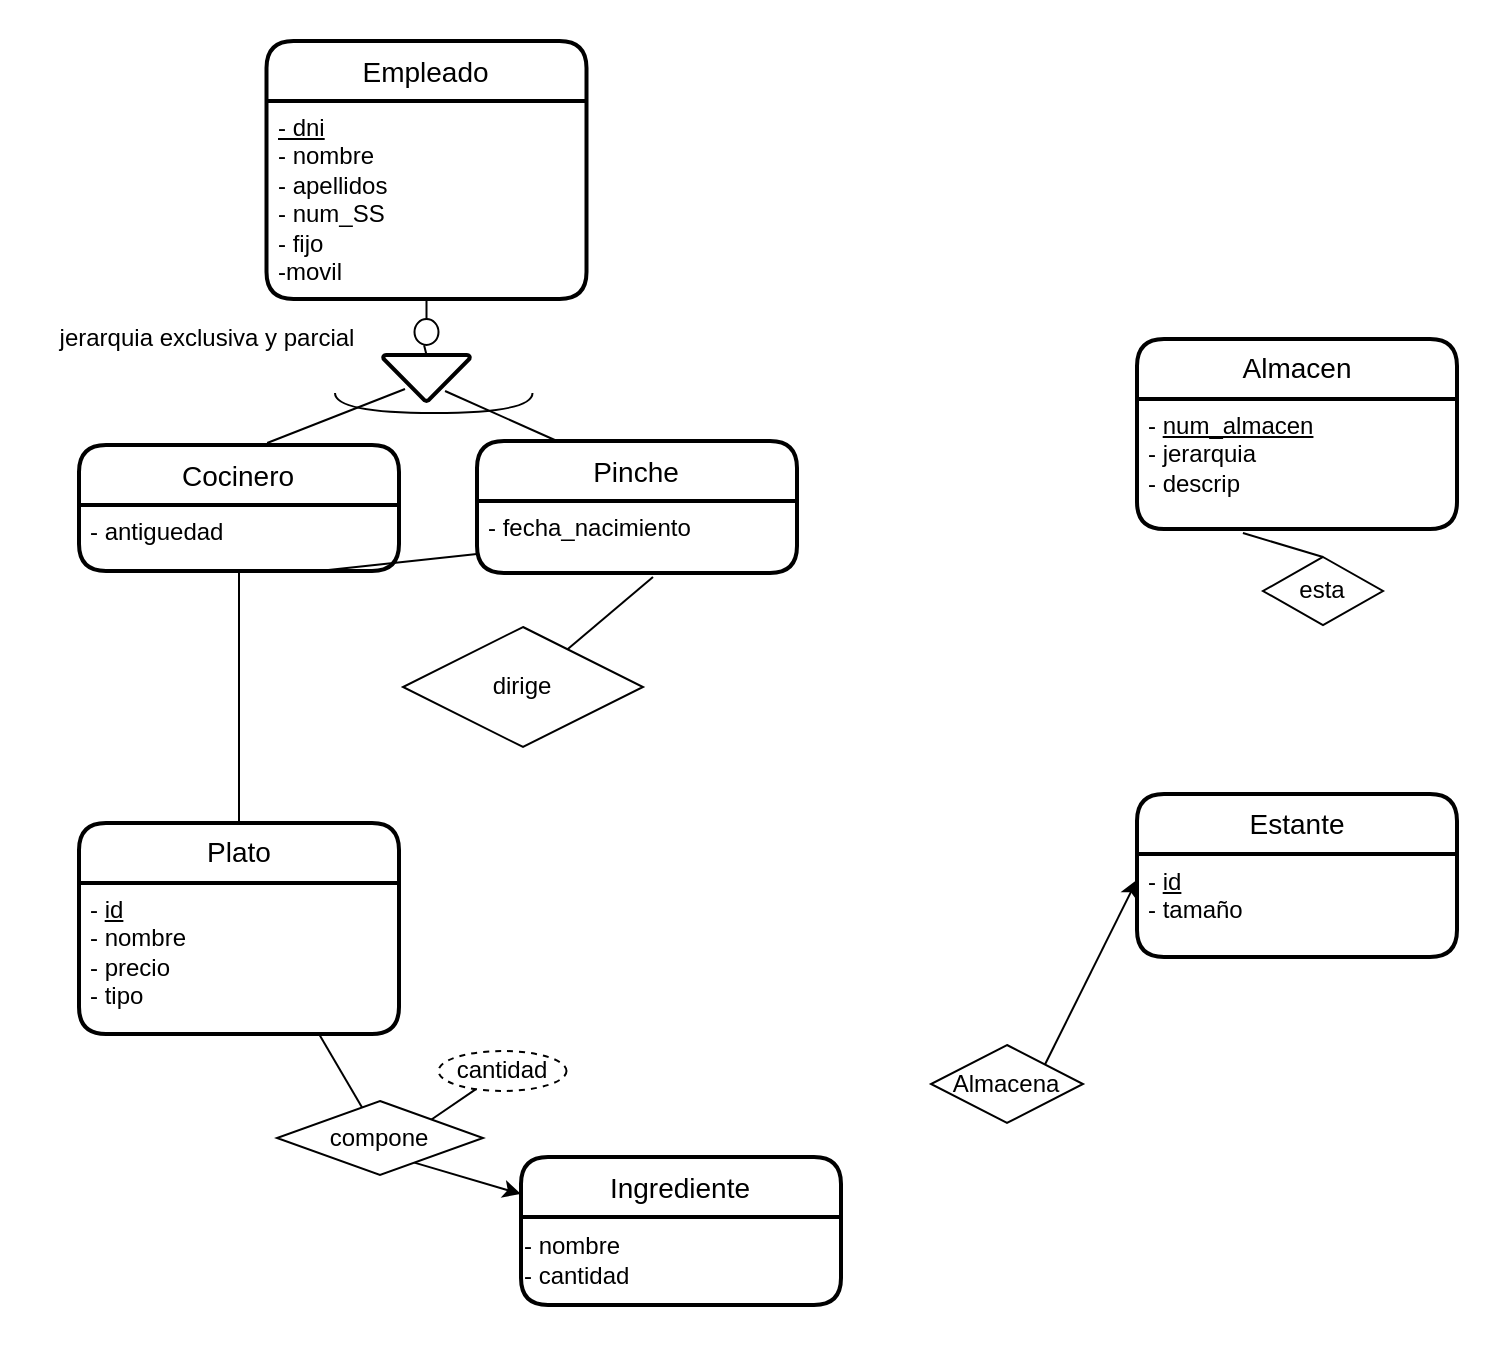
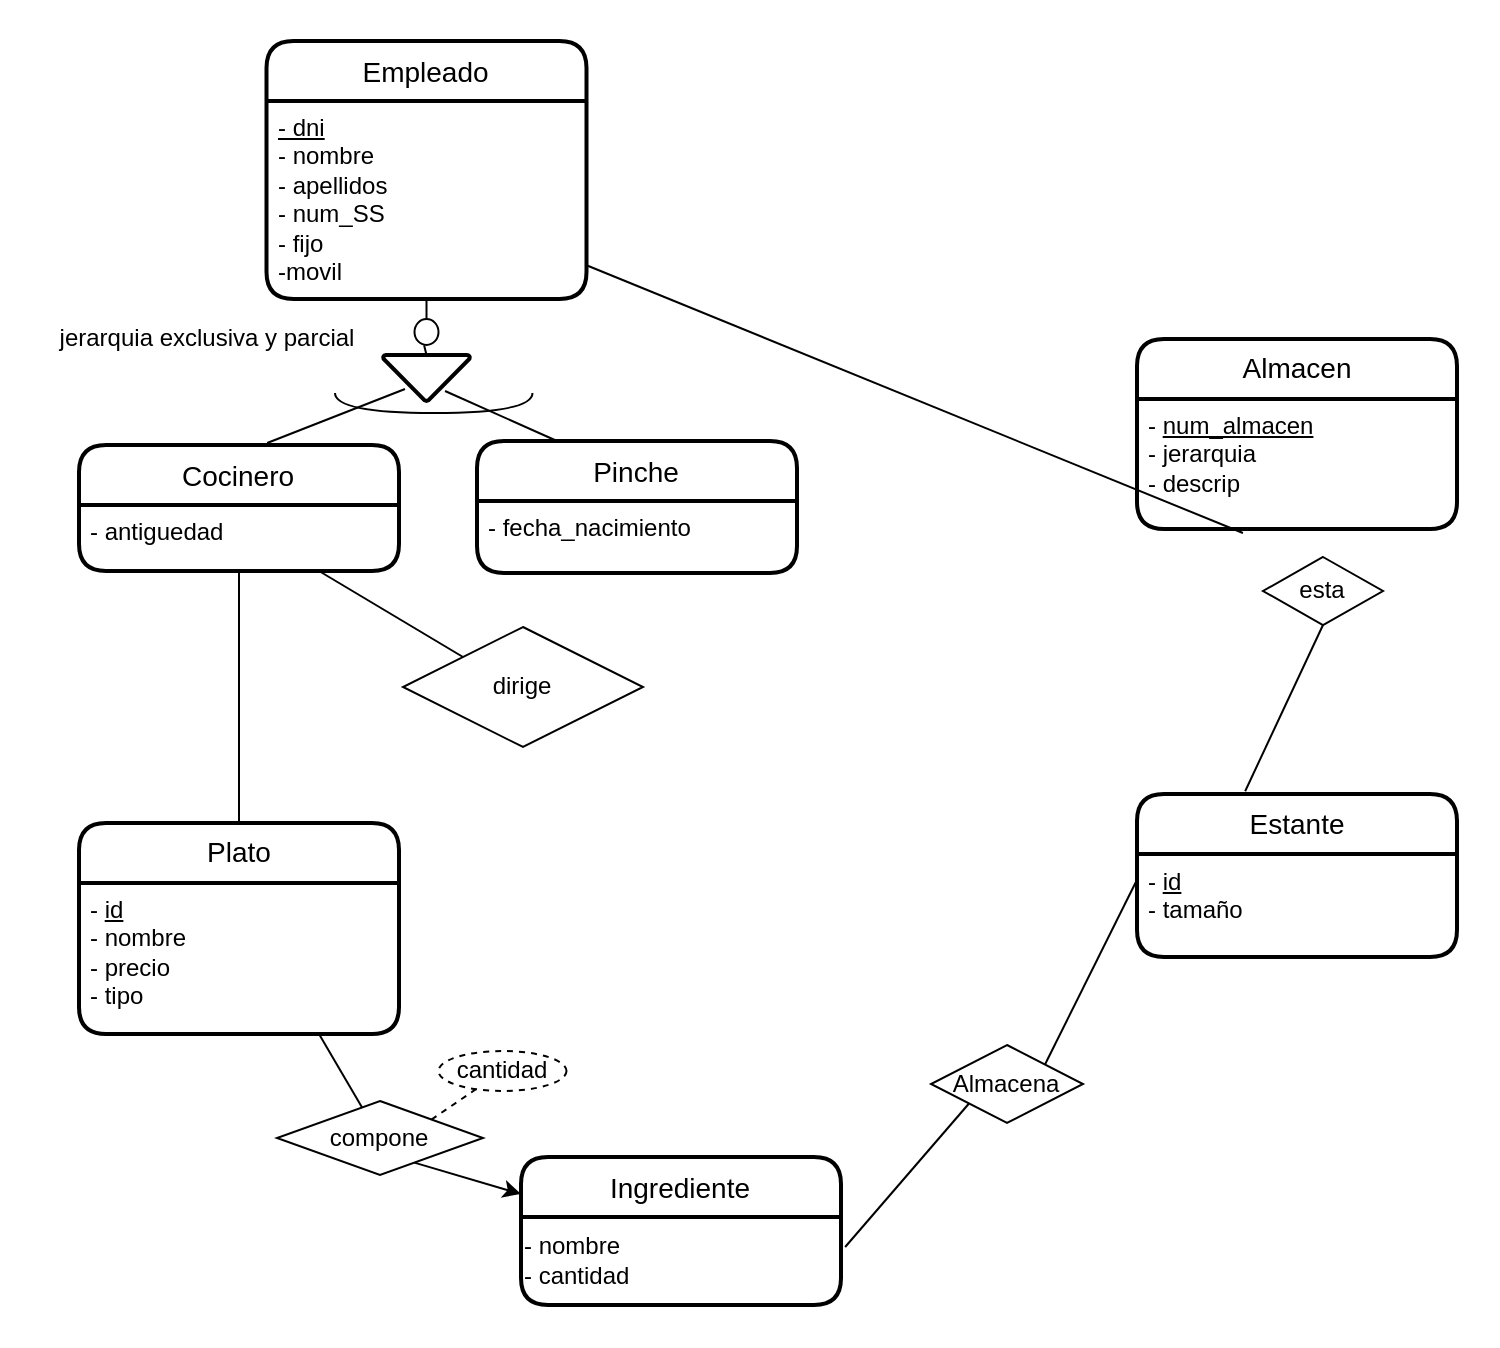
(1282, 545) -> (908, 396)
(436, 558) -> (394, 616)
(611, 613) -> none
none -> (1284, 708)
(1130, 893) -> (1132, 890)
(453, 1105) -> (453, 1105)
none -> (907, 1176)
